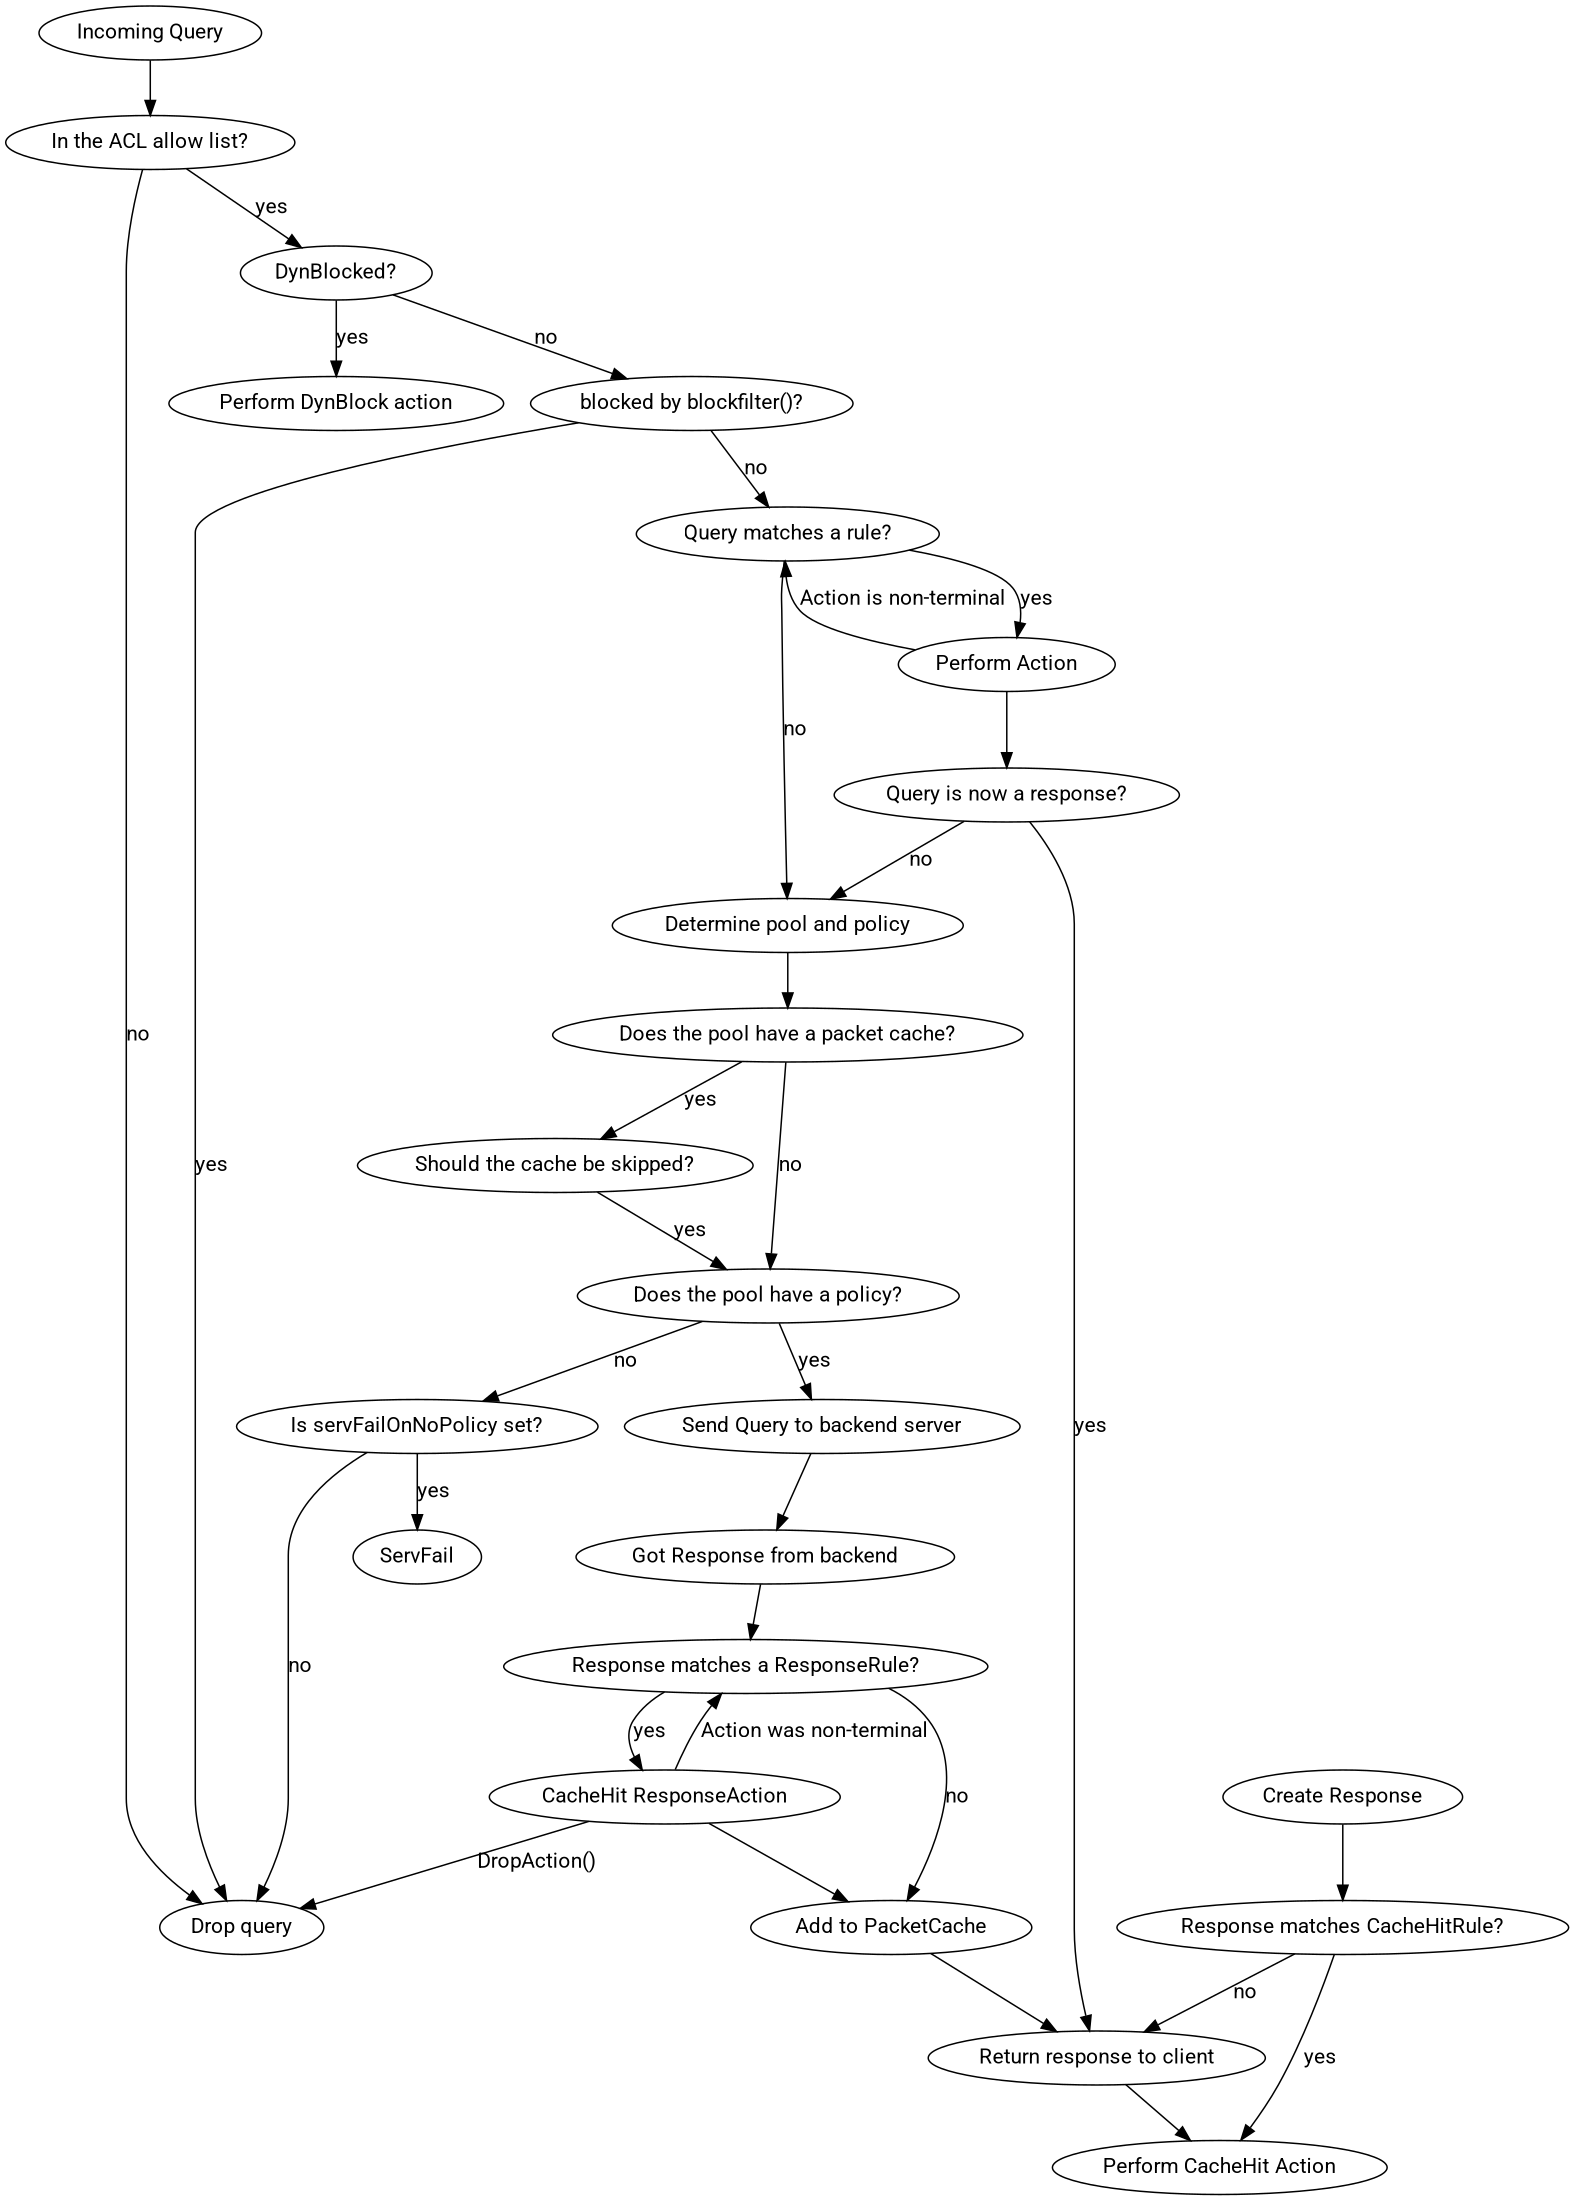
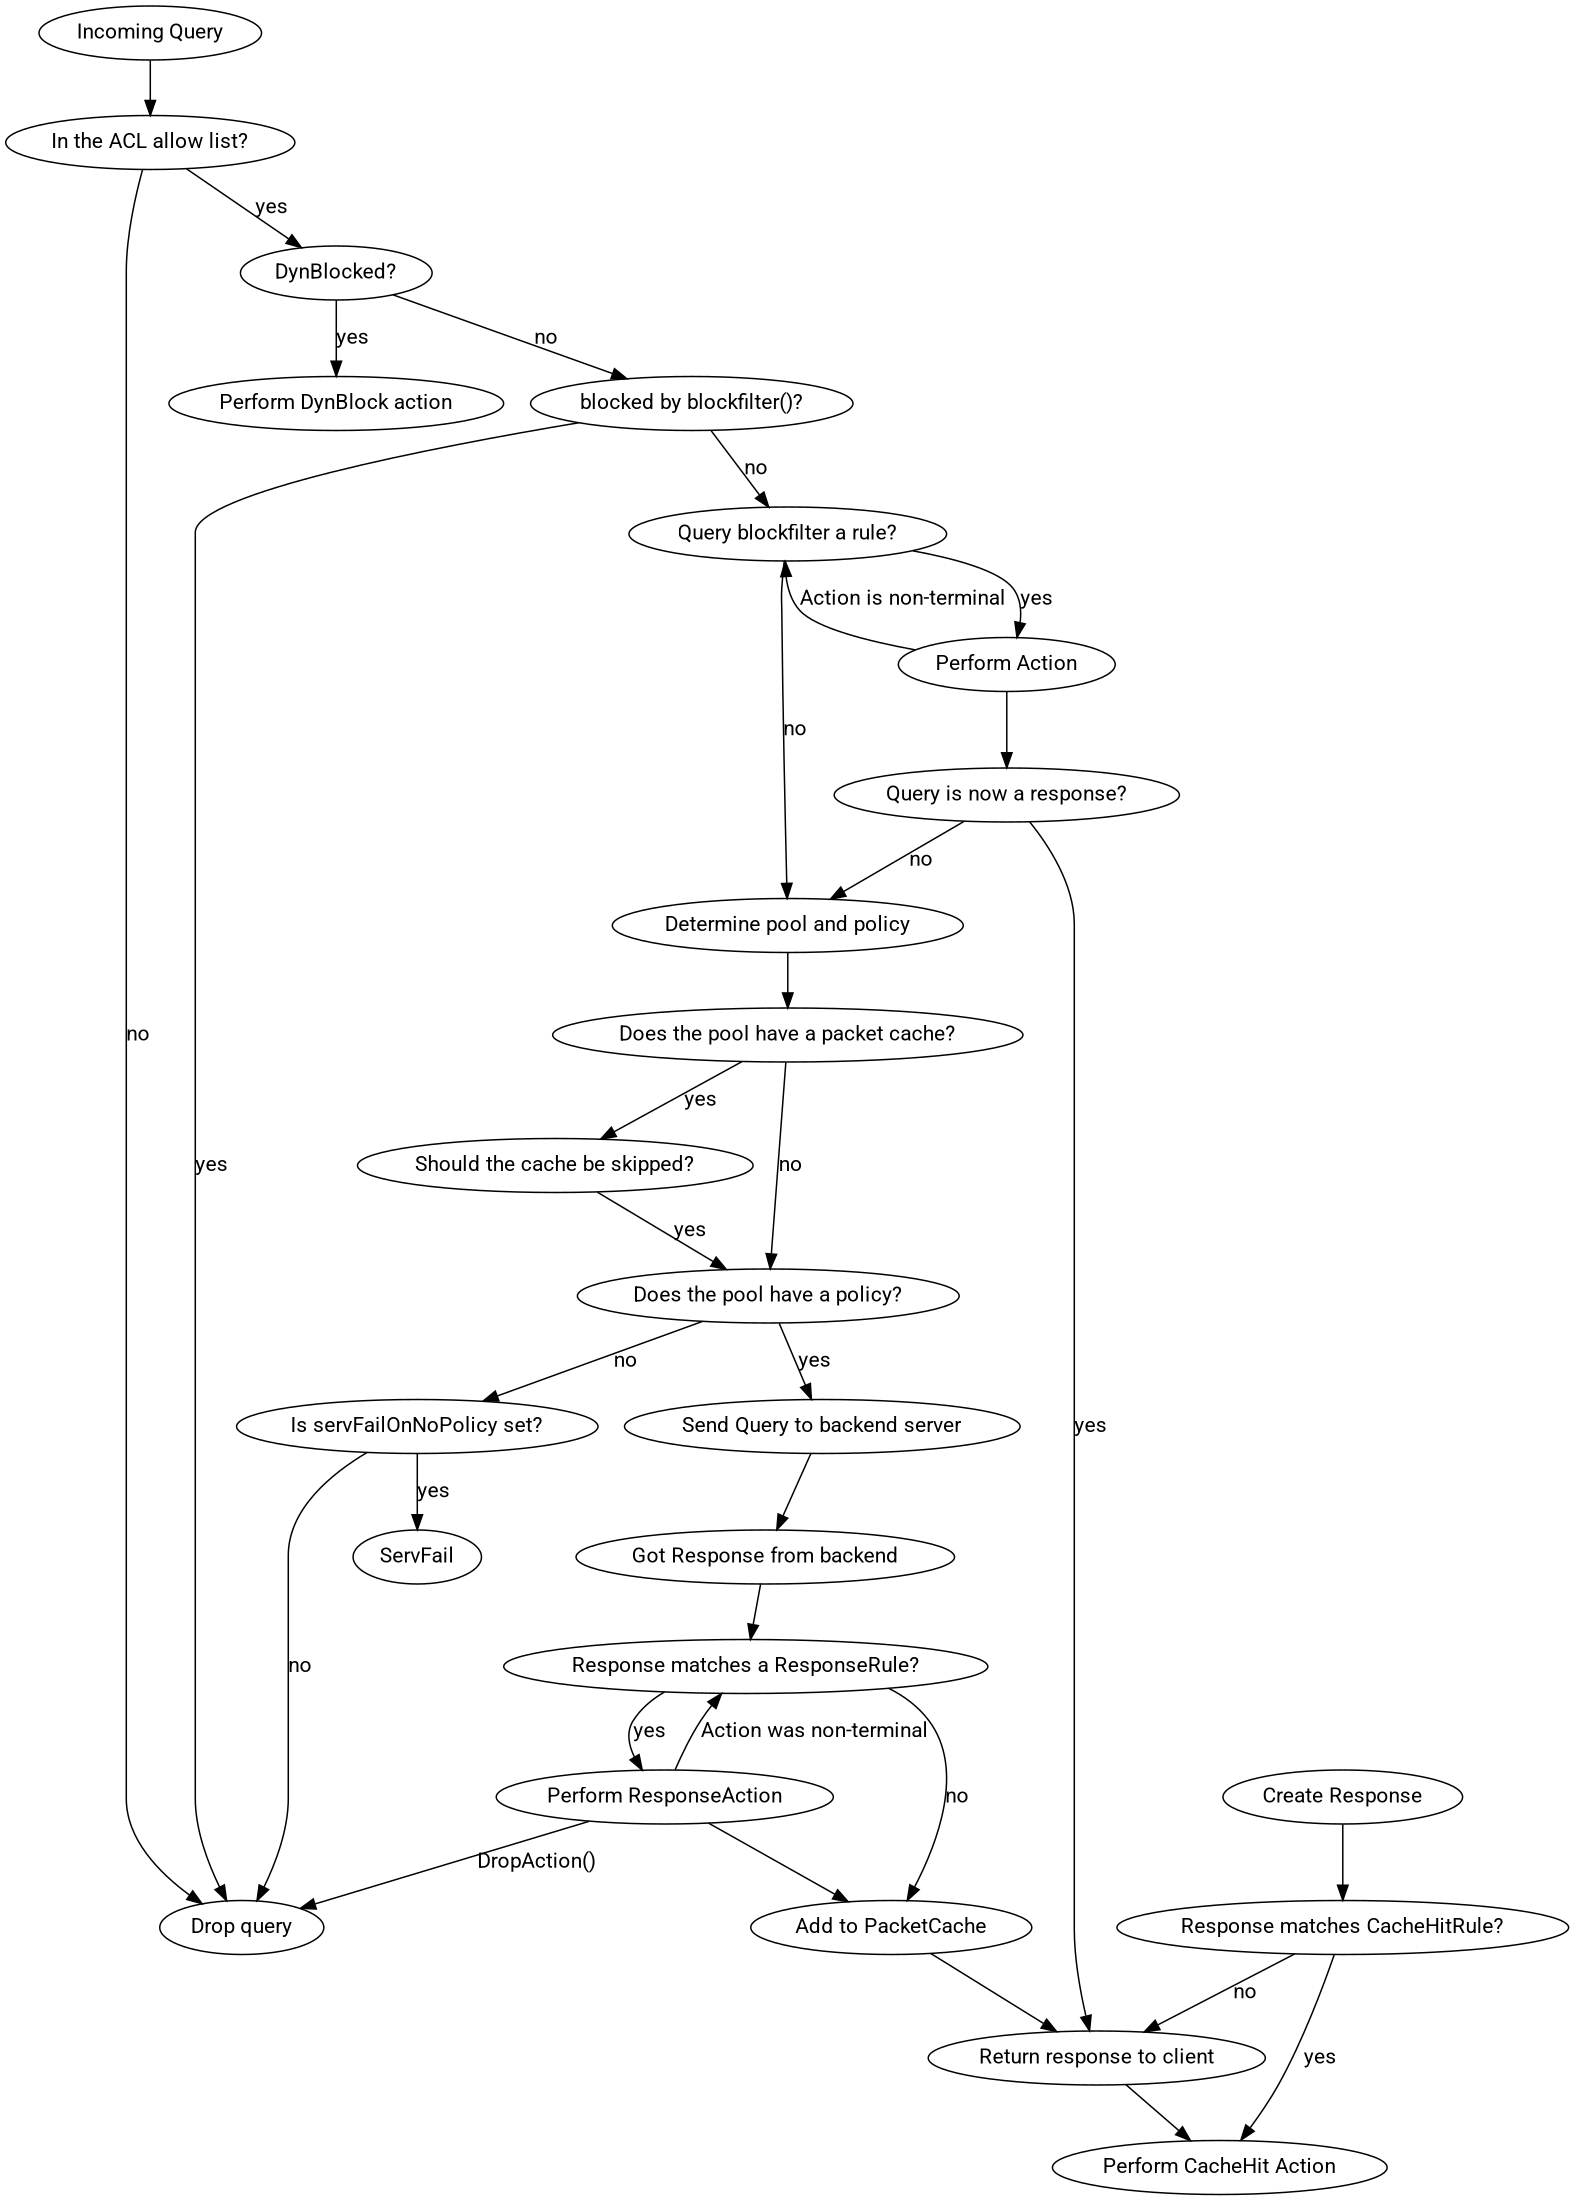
(788, 534) -> (788, 534)
(665, 1797) -> (665, 1797)
